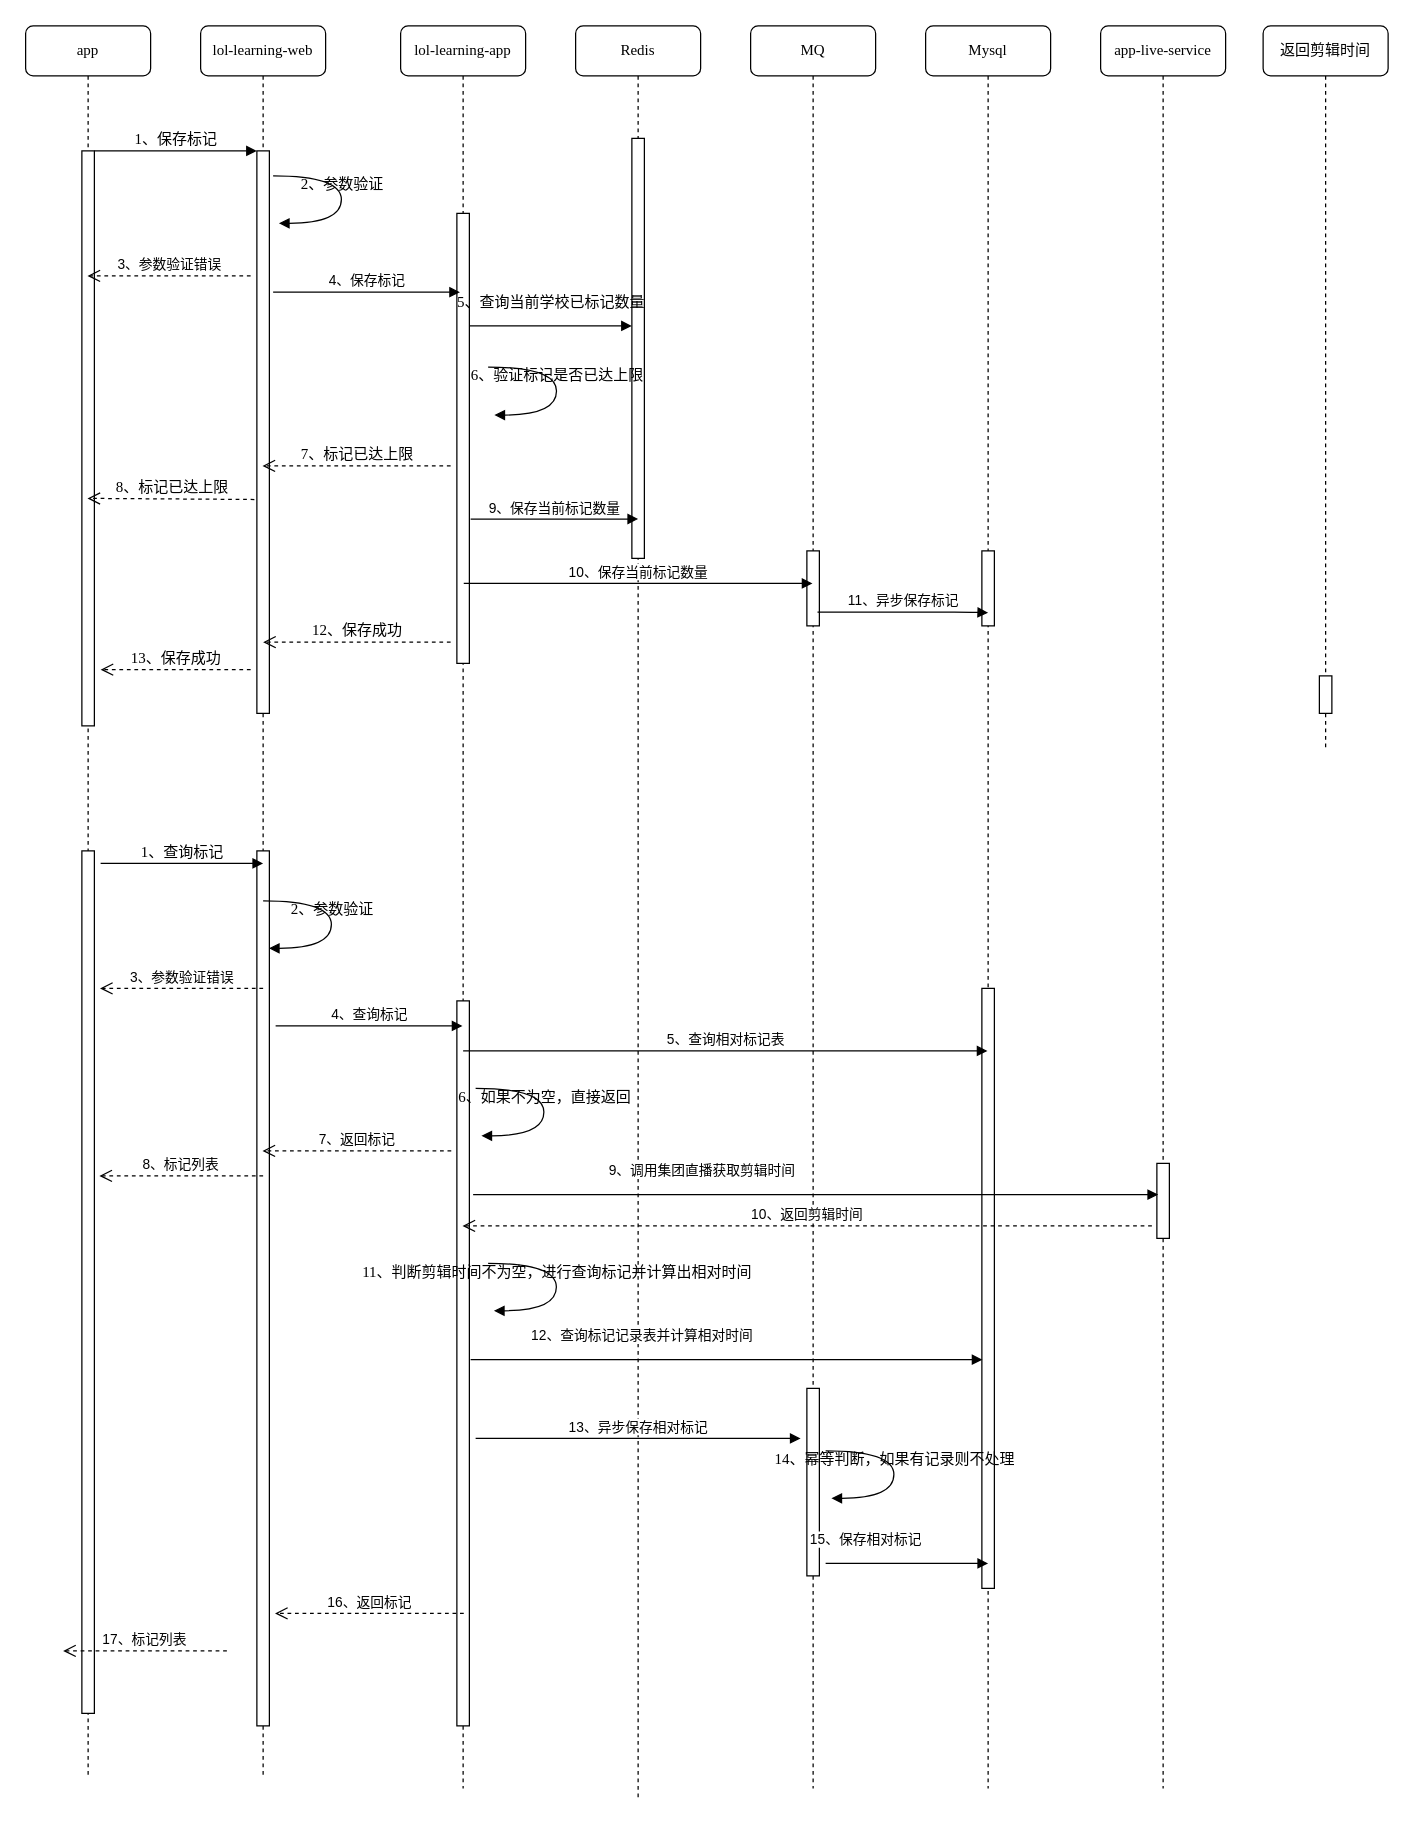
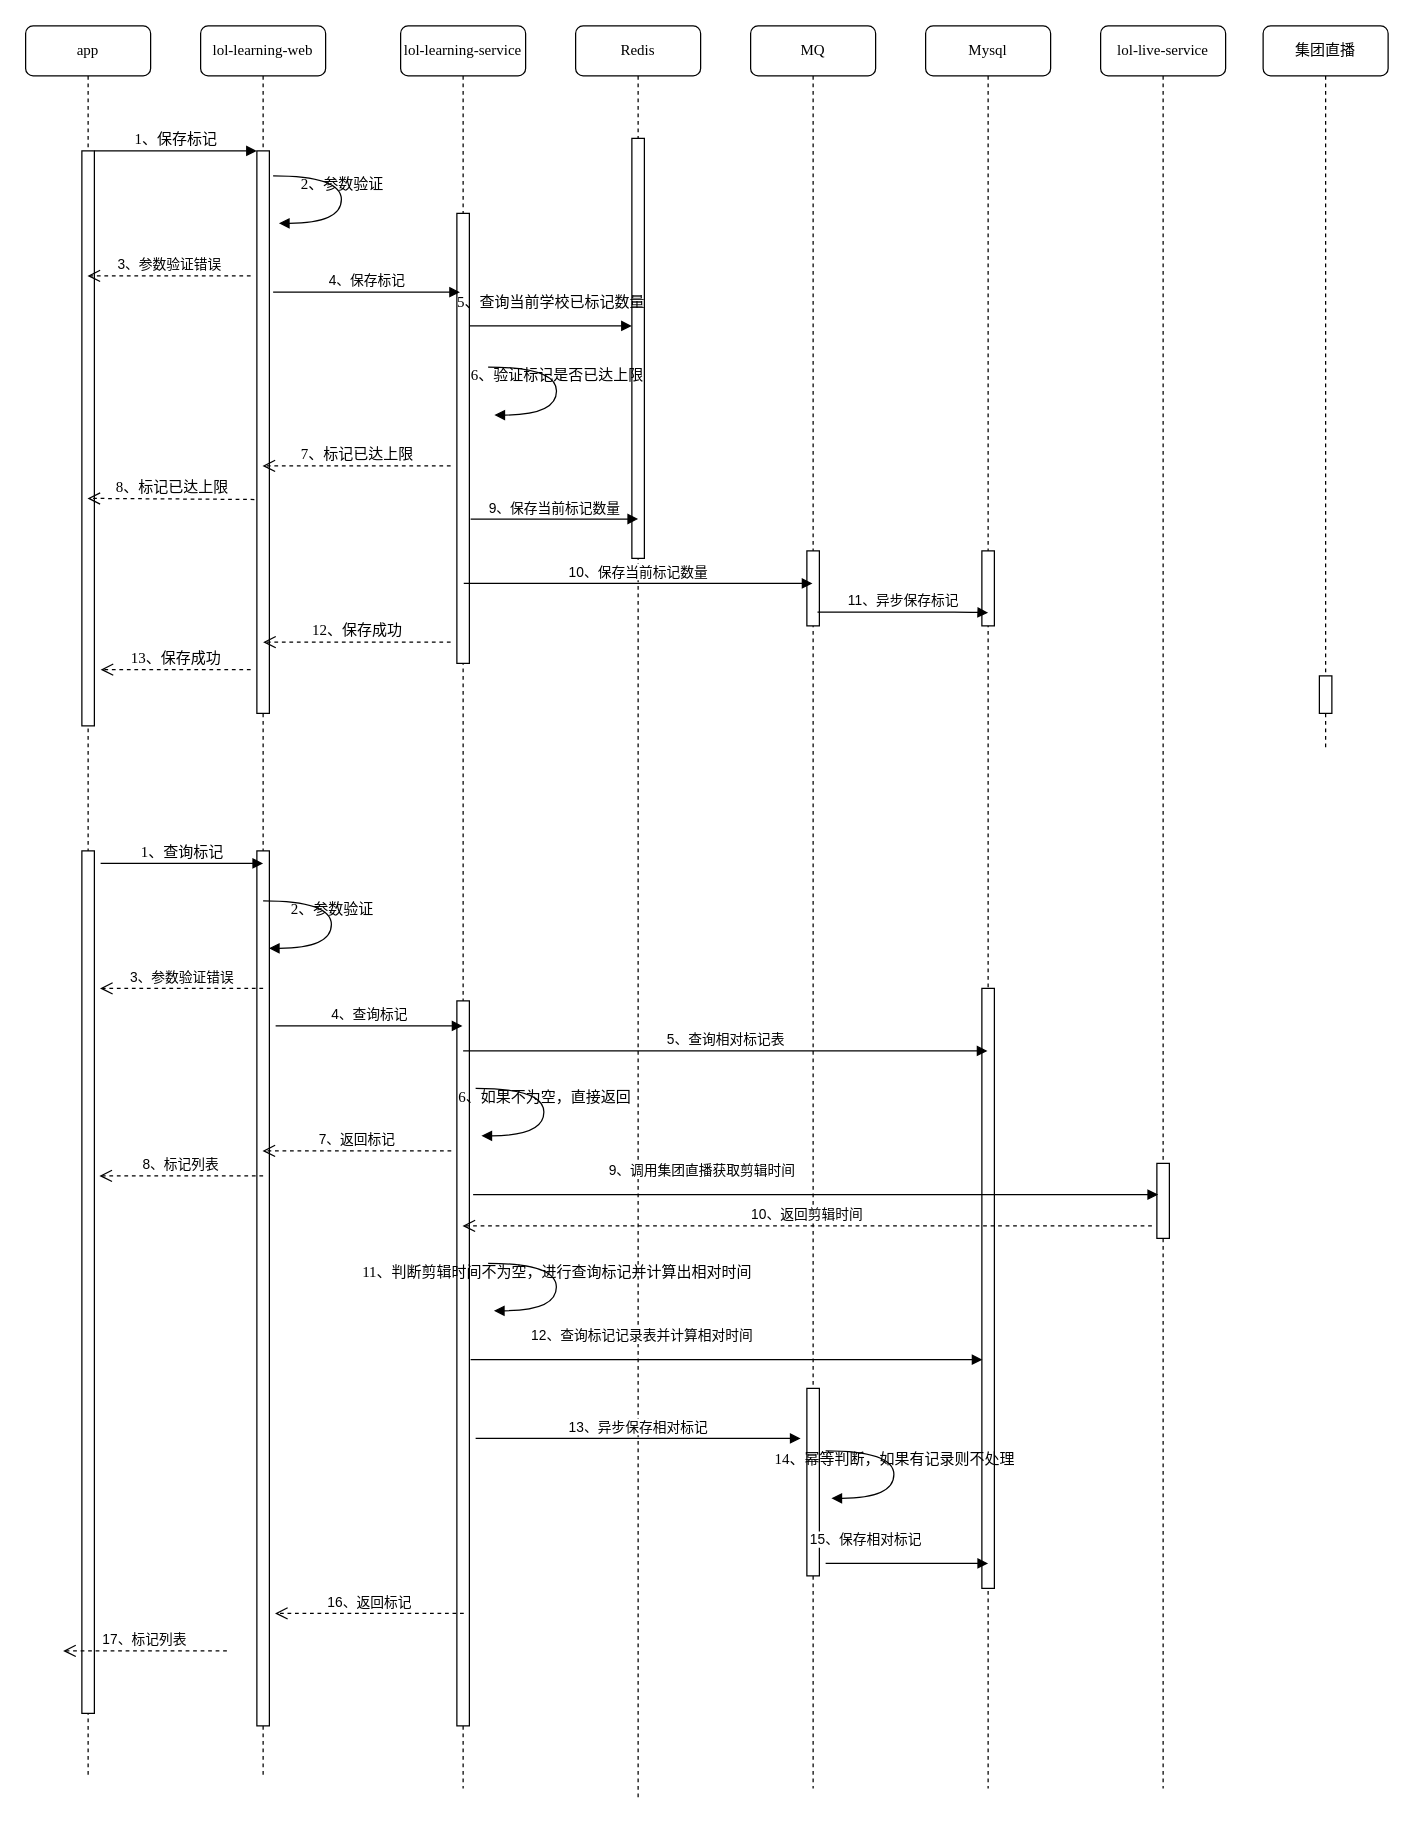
(463, 51) -> (463, 51)
(1163, 51) -> (1163, 51)
(1326, 51) -> (1326, 51)
